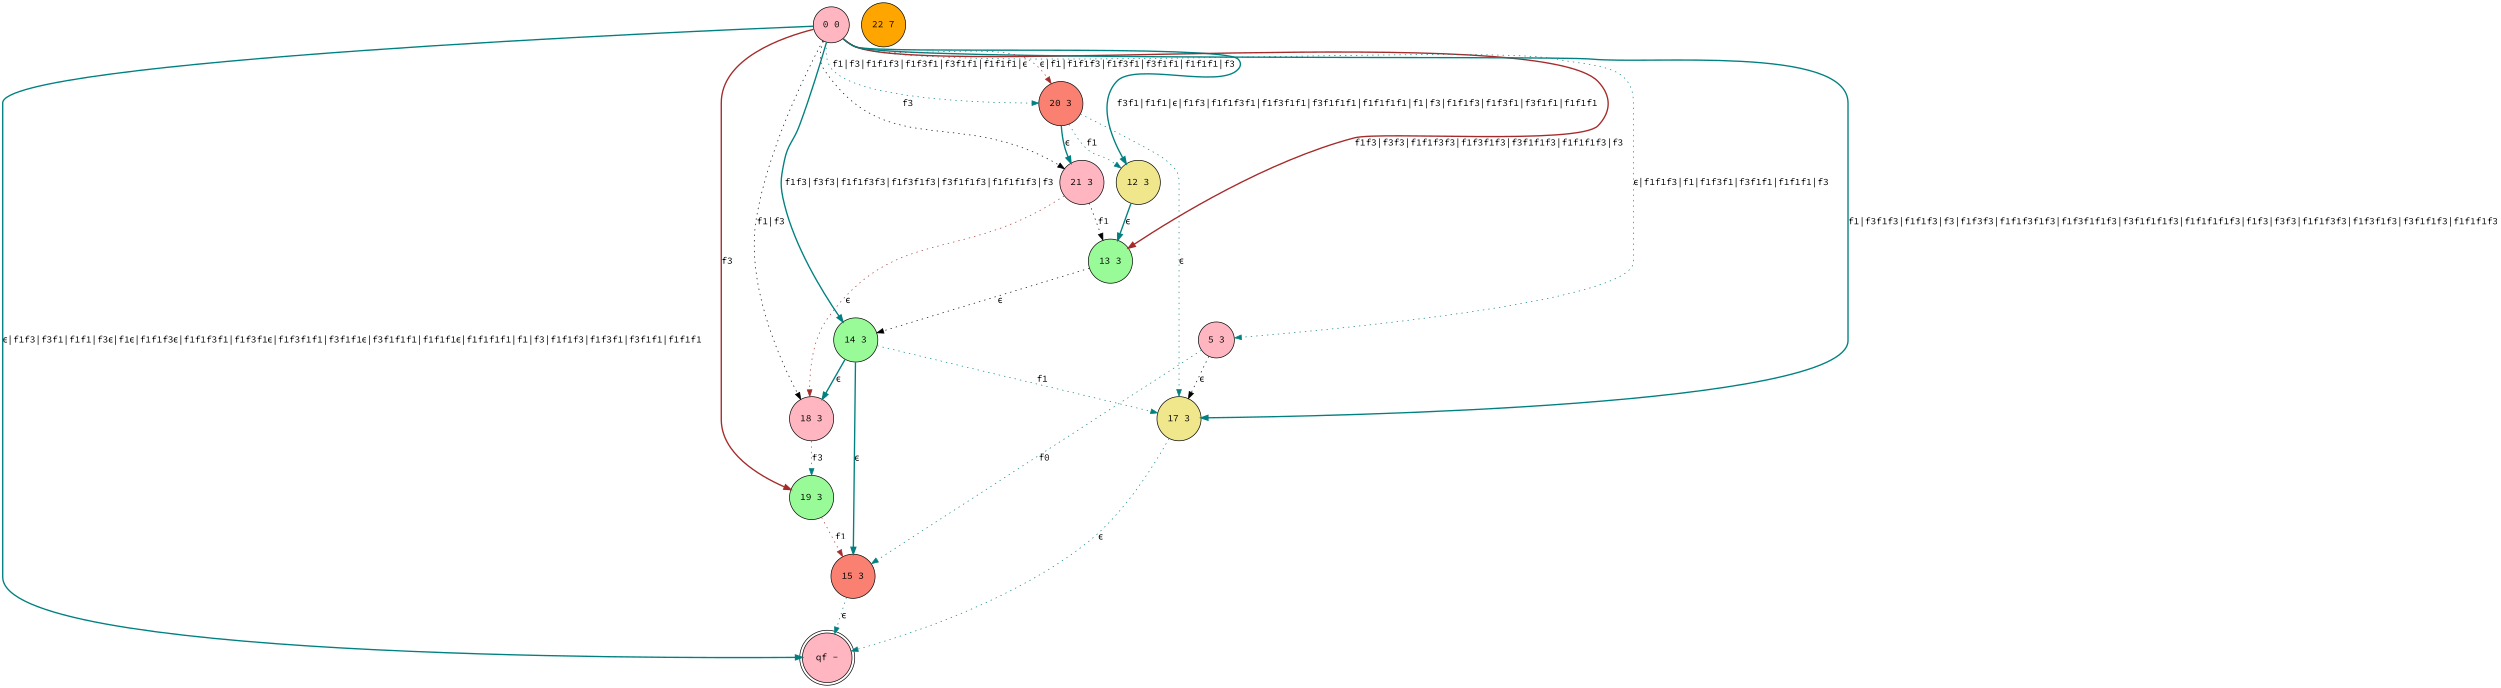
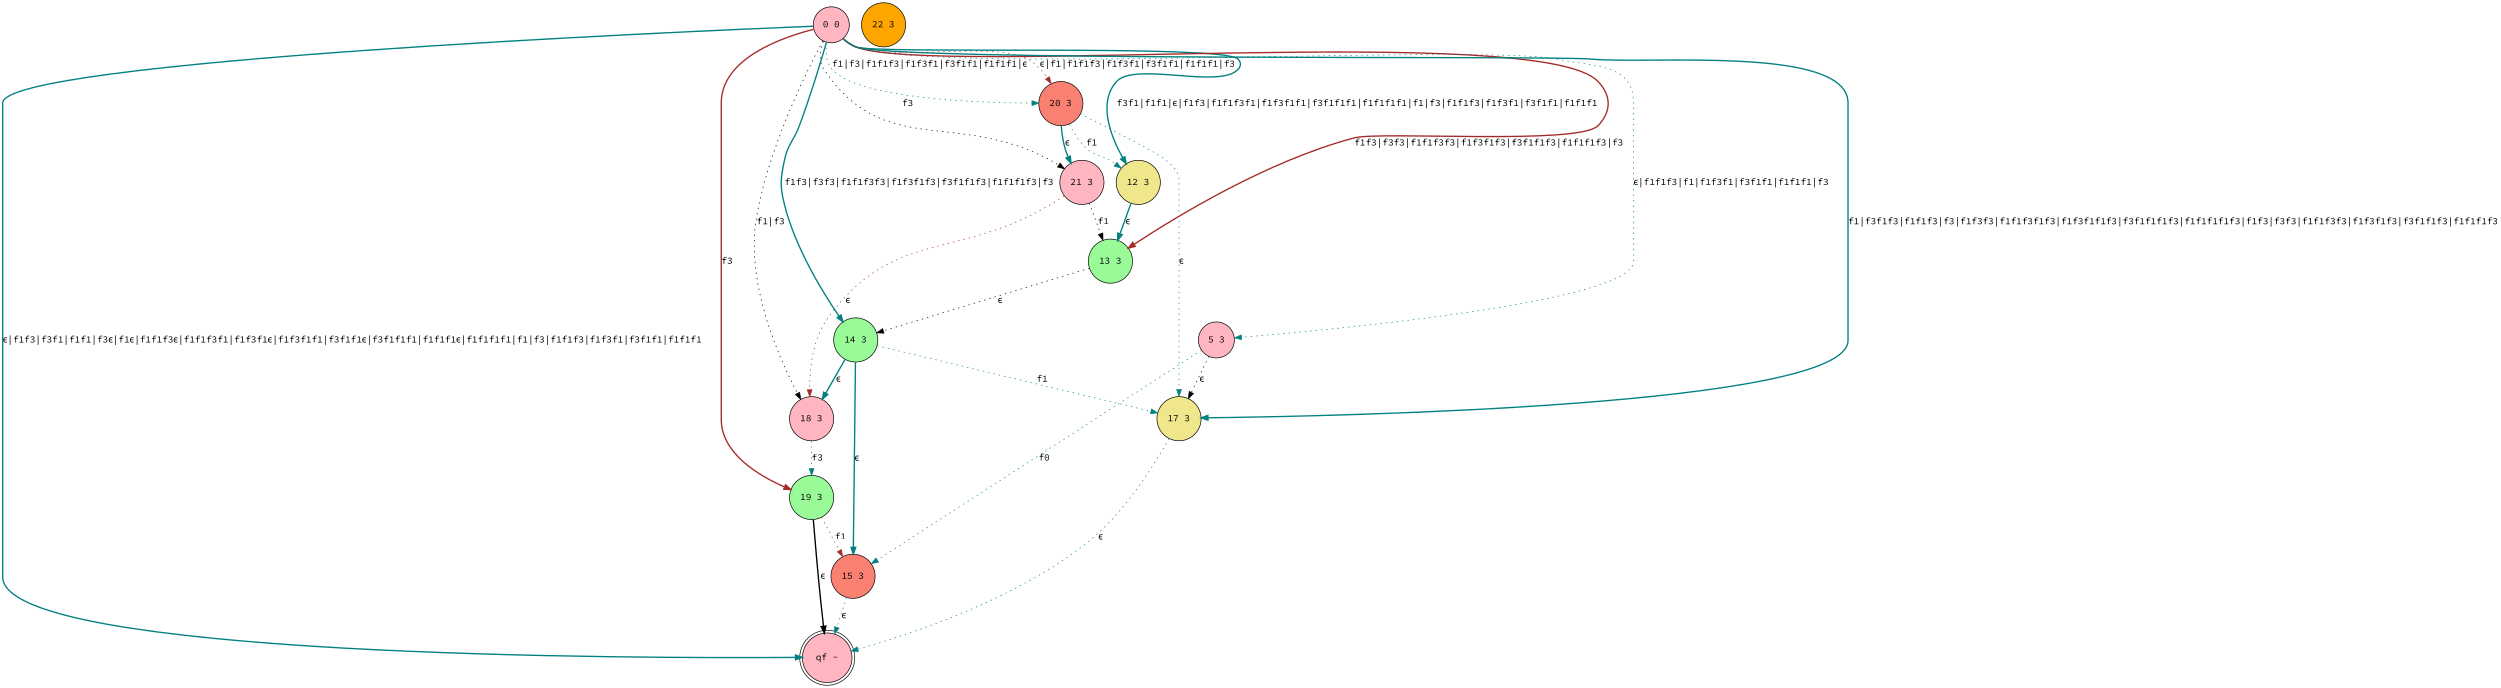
(884, 25) -> (884, 25)
none -> (818, 573)
